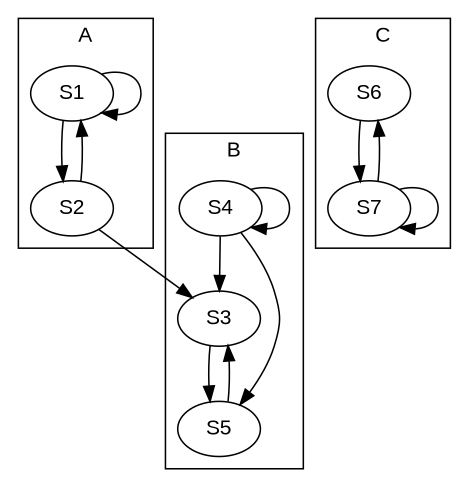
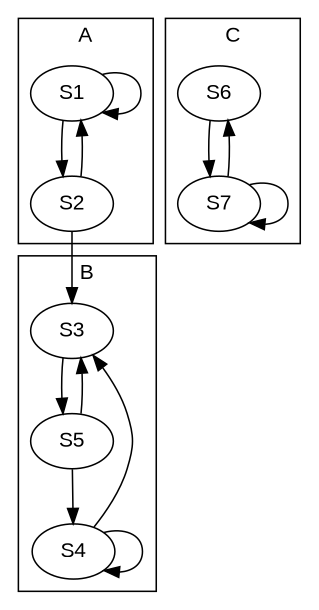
(279, 311) -> (73, 489)
